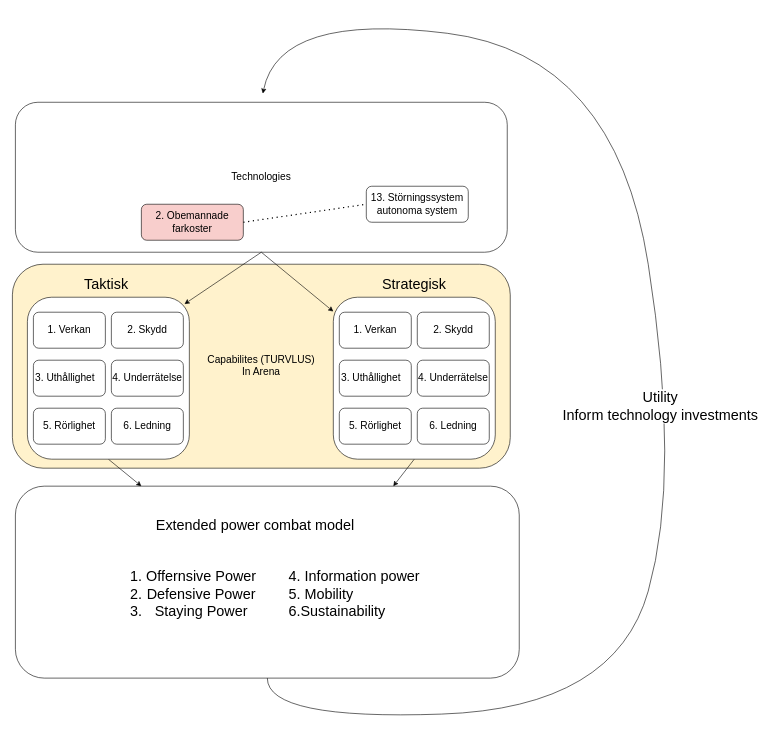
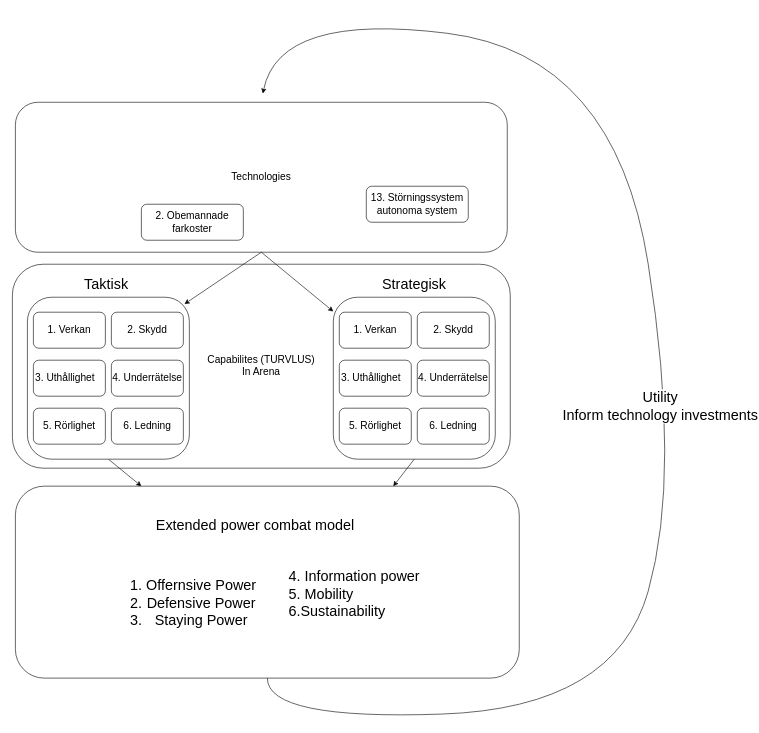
(305, 213) -> none
(192, 222) -> (192, 222)
(261, 366) -> (261, 366)
(189, 594) -> (189, 603)
